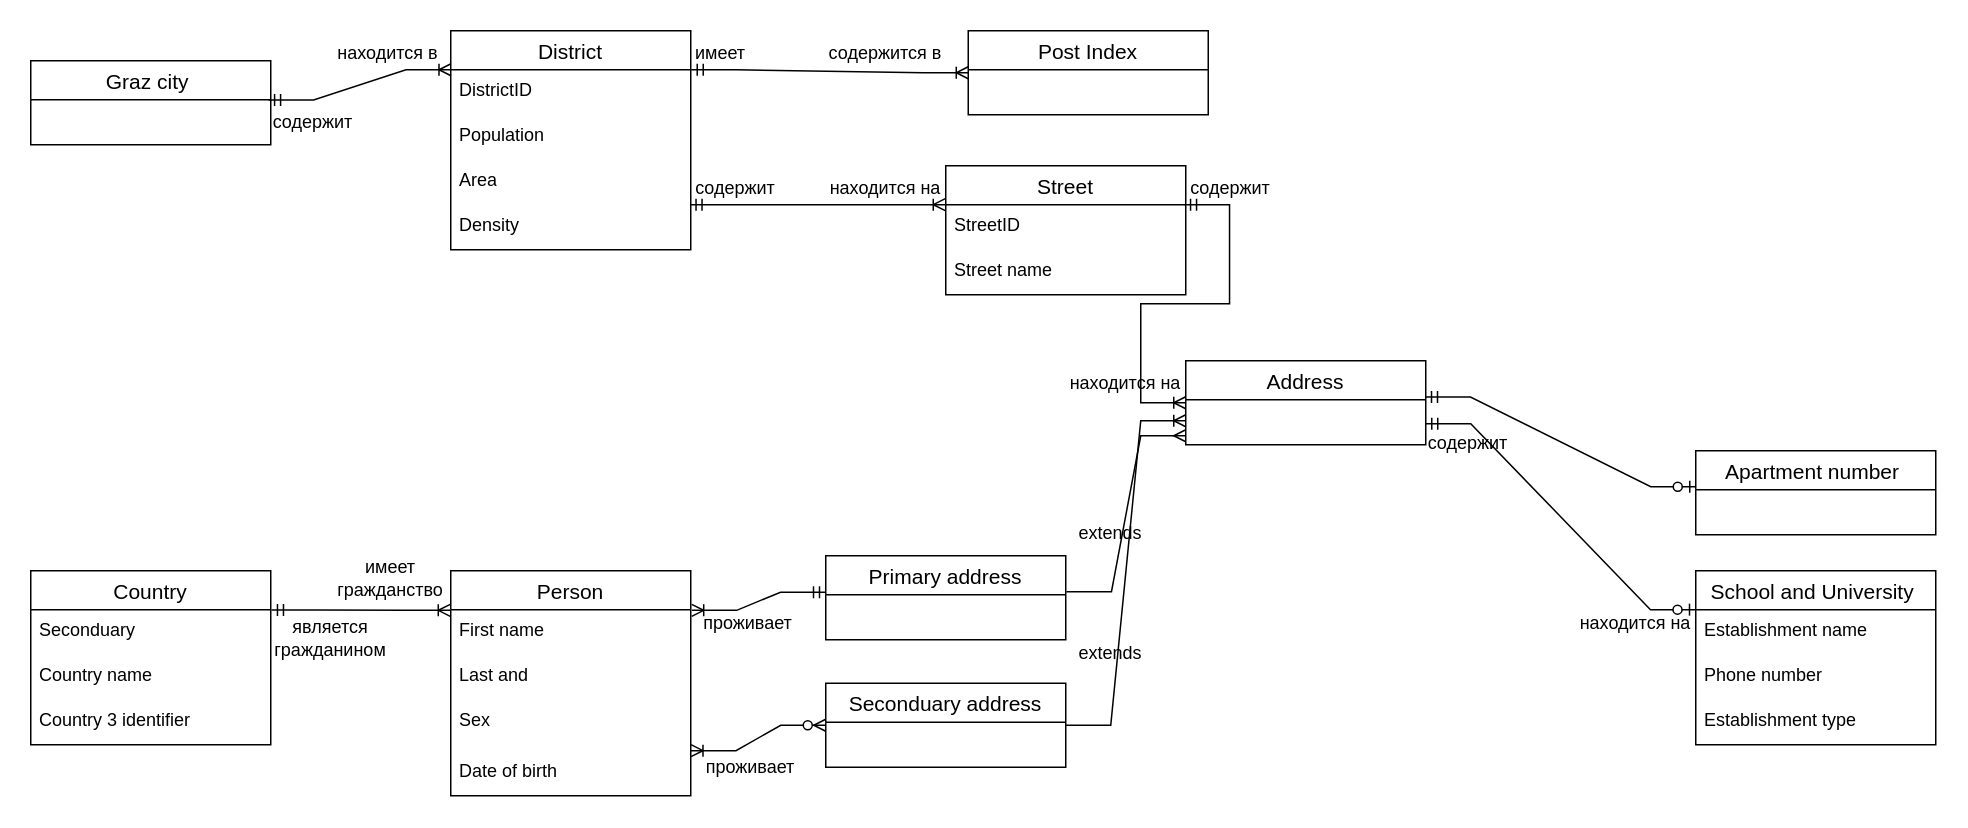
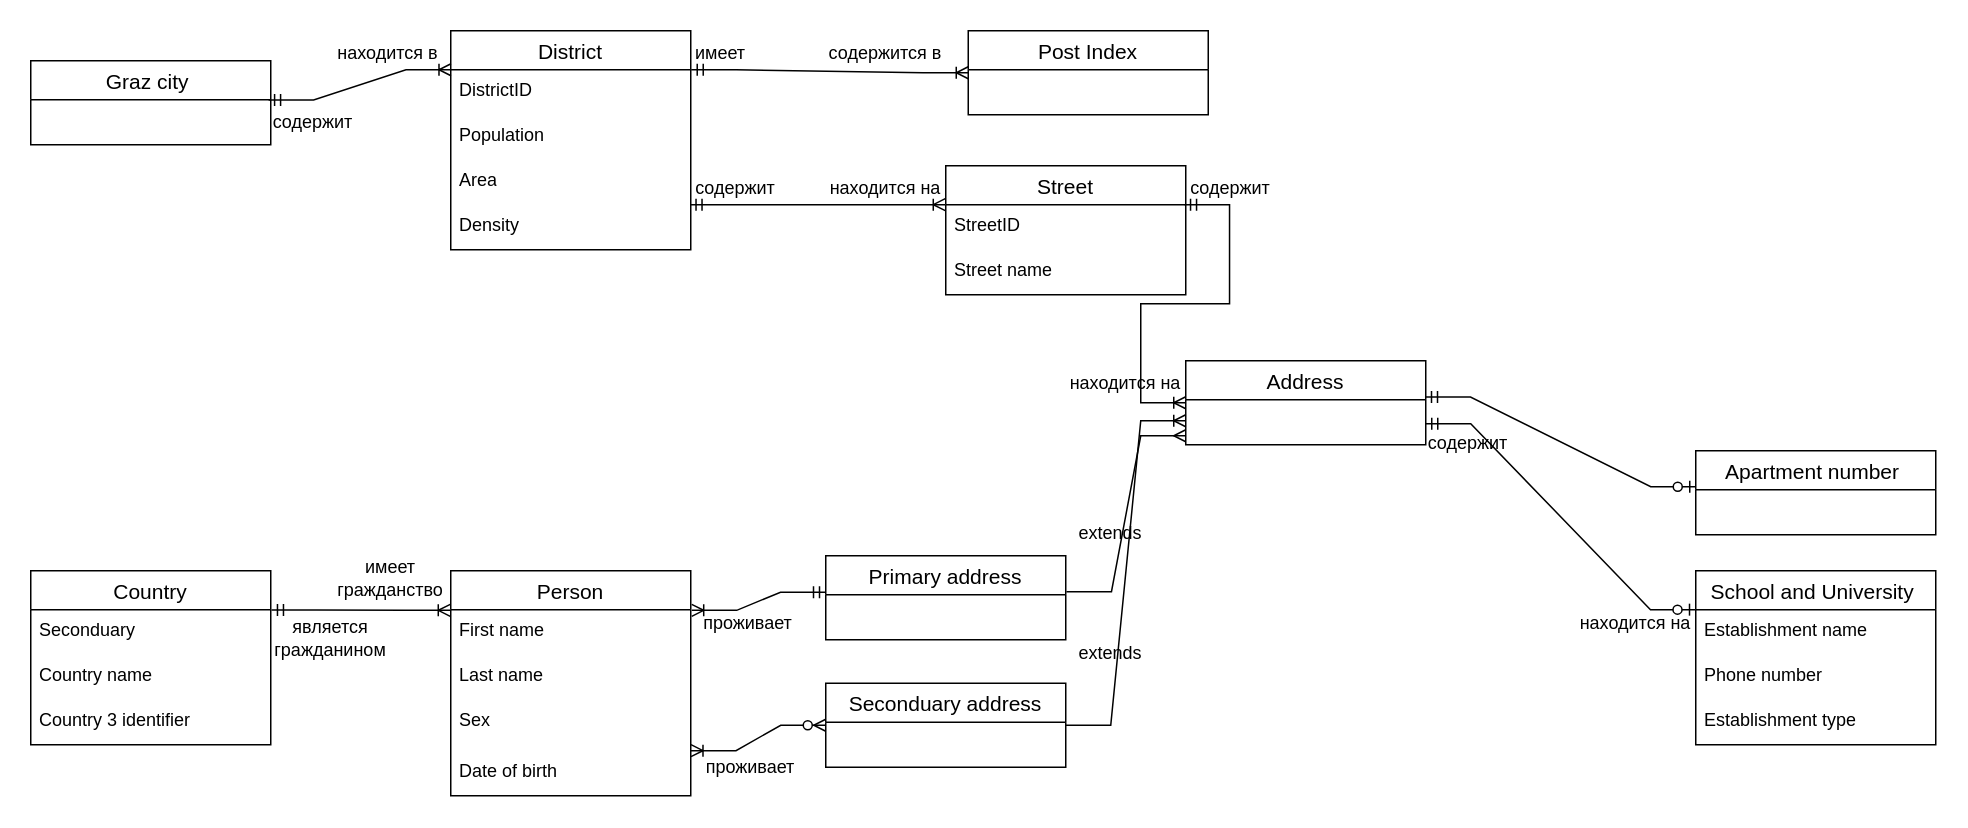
(498, 676) -> (503, 676)
